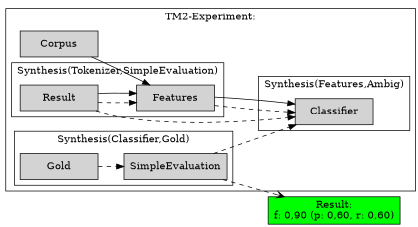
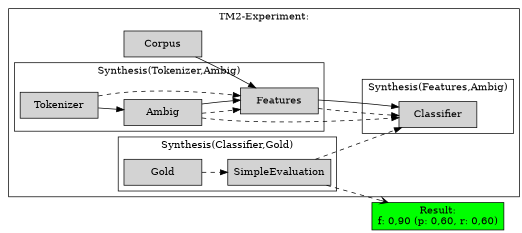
(118, 71) -> (169, 71)
(59, 98) -> (163, 112)
none -> (59, 105)
